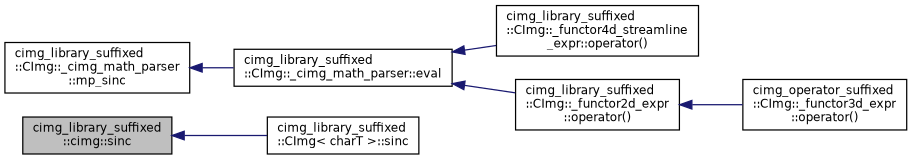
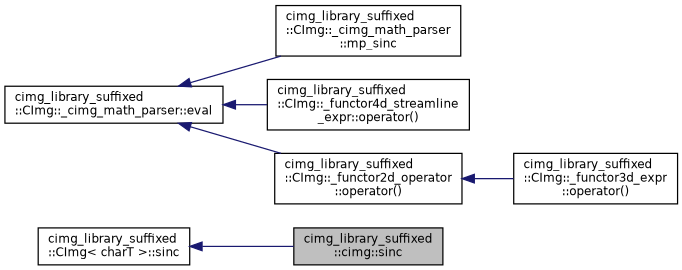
(218, 68) -> (236, 69)
(597, 105) -> (368, 179)
(825, 105) -> (596, 179)
(226, 136) -> (248, 246)
